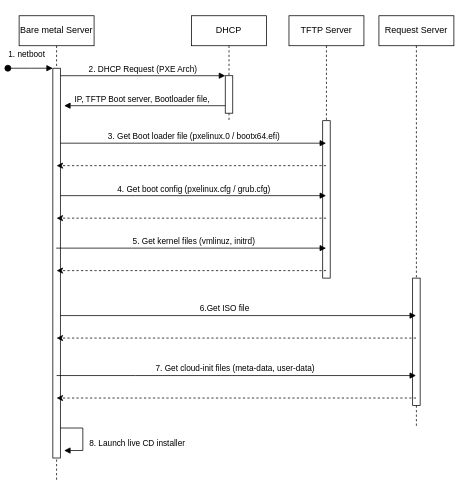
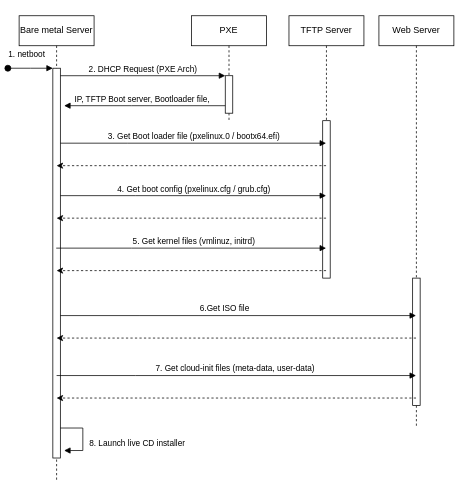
(229, 30) -> (229, 30)
(417, 30) -> (417, 30)
